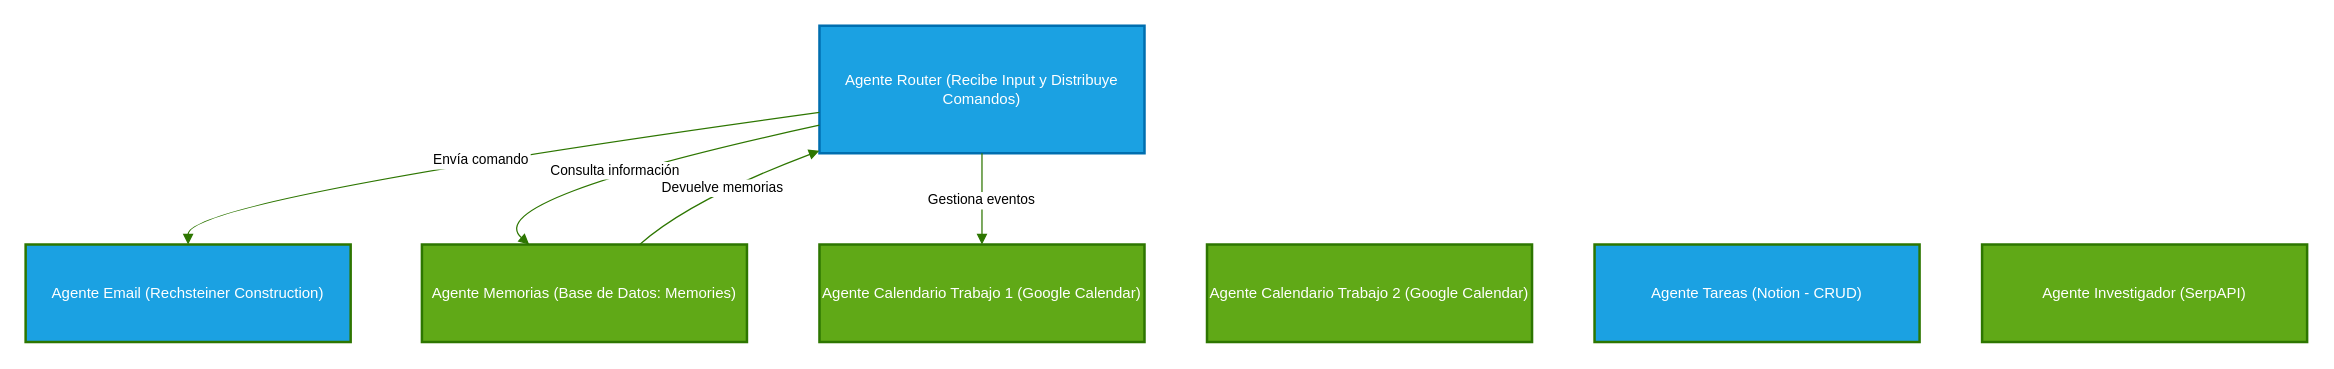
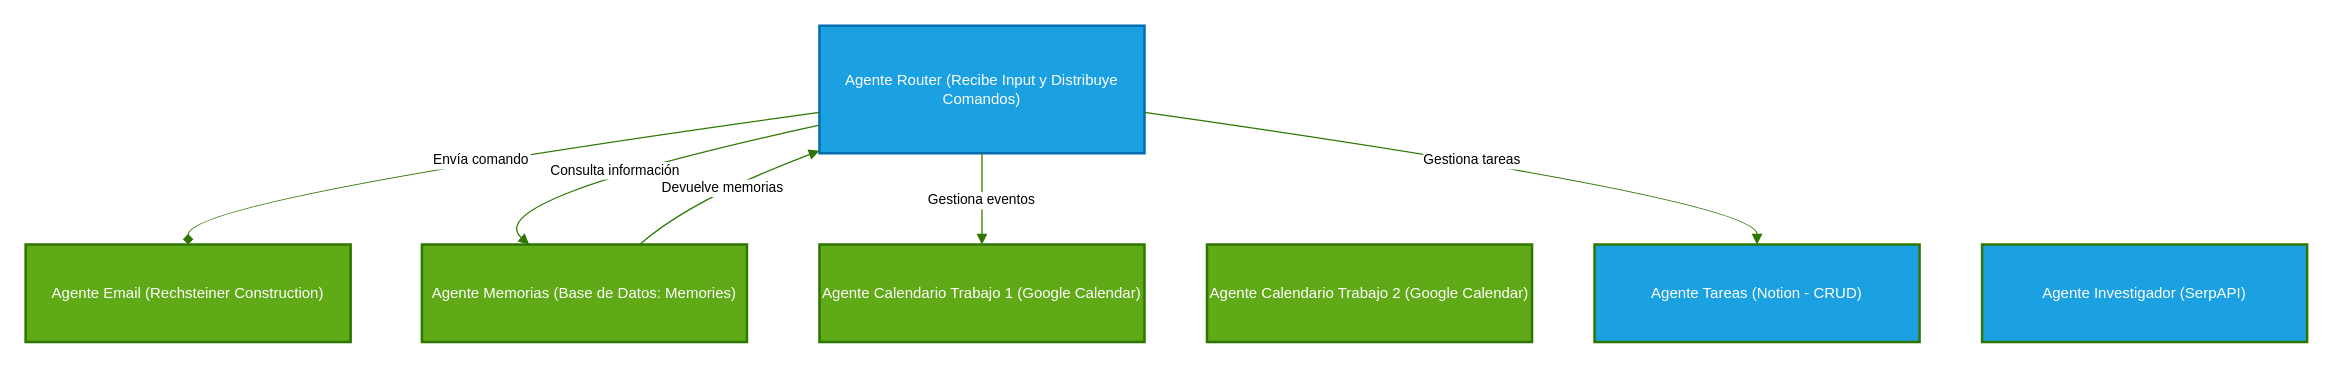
none -> (1316, 138)
(196, 226) -> (196, 226)
(188, 293) -> (188, 293)
(2144, 293) -> (2144, 293)
